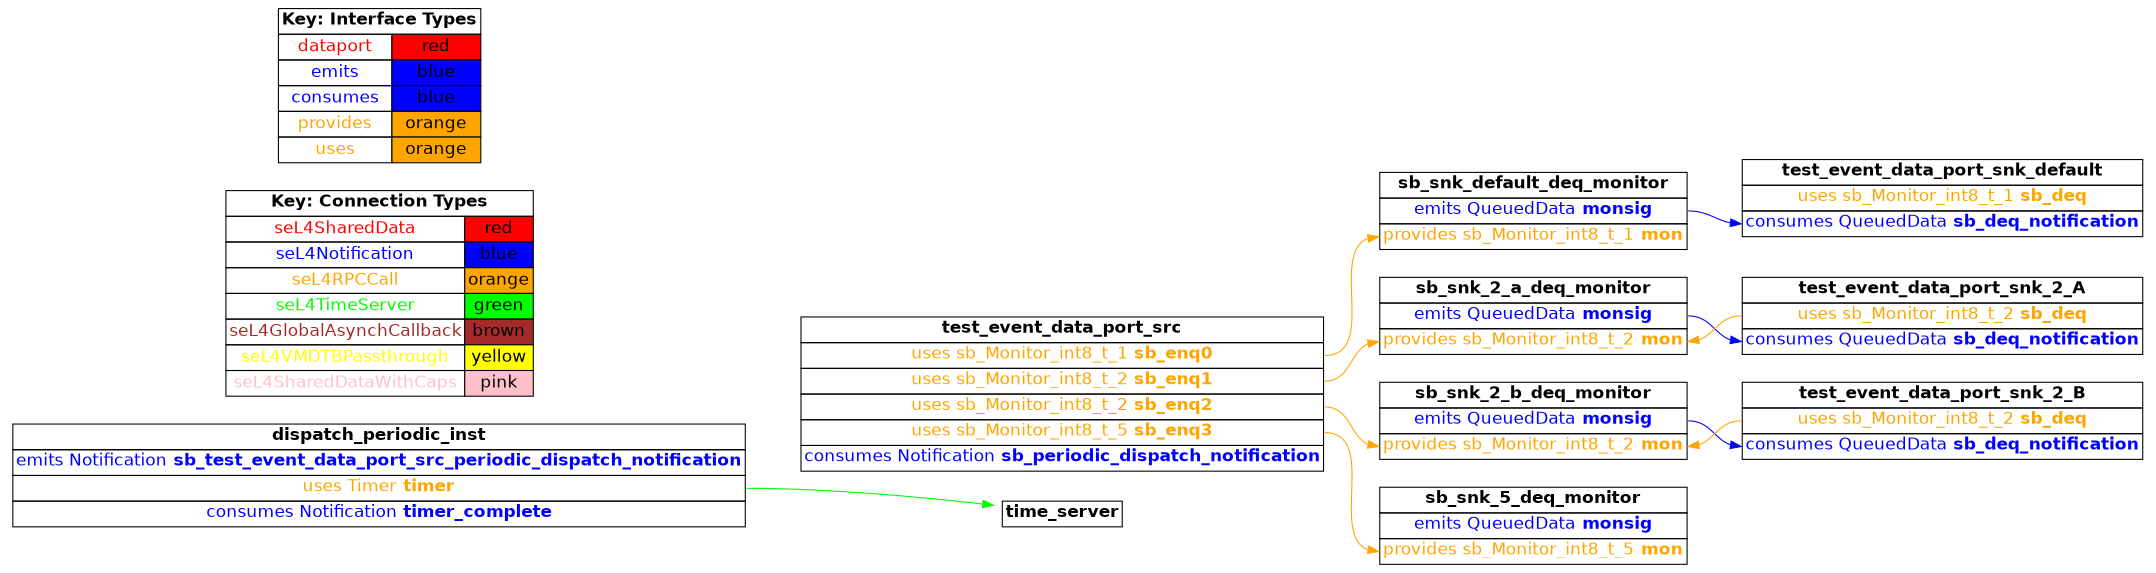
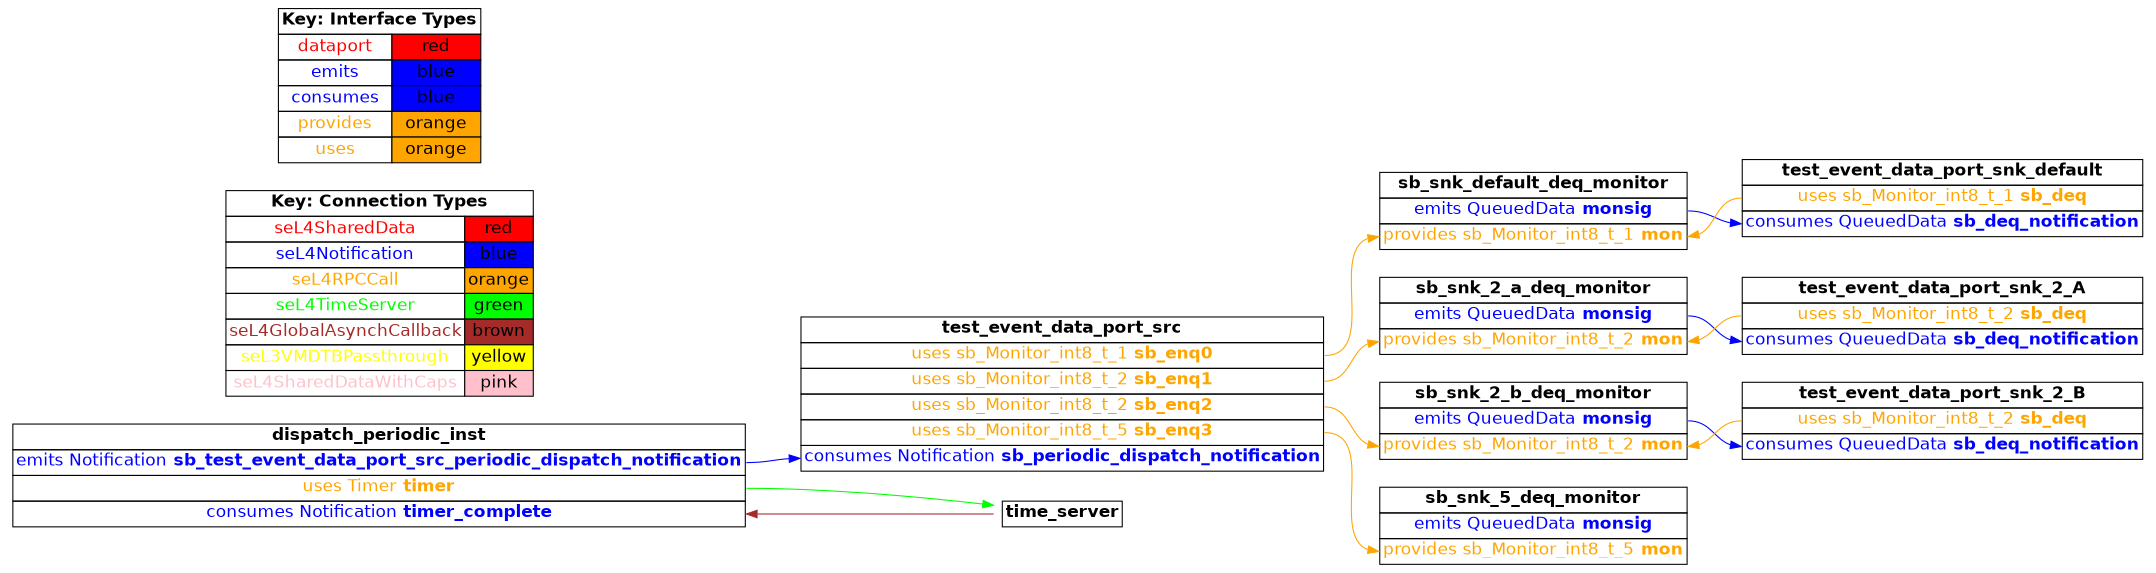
none -> (1719, 211)
(345, 357) -> (345, 357)
none -> (768, 461)
none -> (876, 514)
